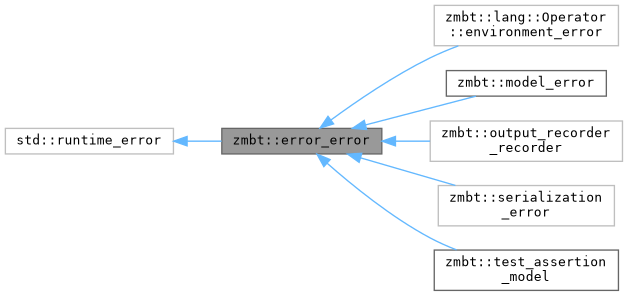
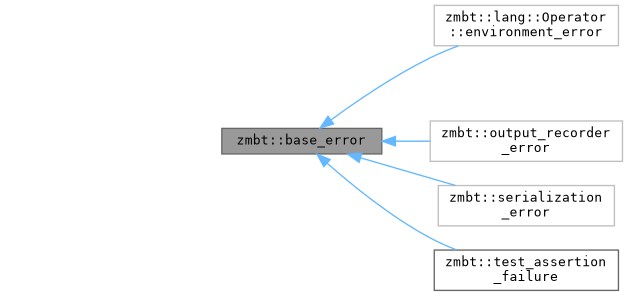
(526, 83) -> none
(89, 141) -> none
(302, 141) -> (302, 141)
(526, 141) -> (526, 141)
(526, 270) -> (526, 270)
